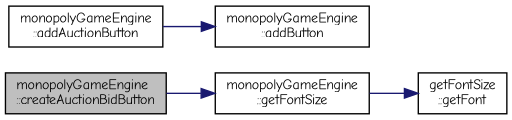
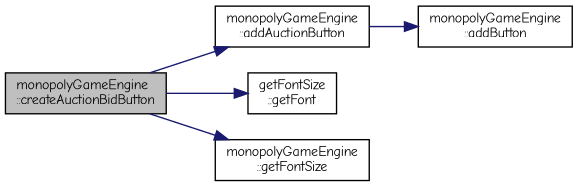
none -> (183, 62)
(387, 93) -> (200, 93)
